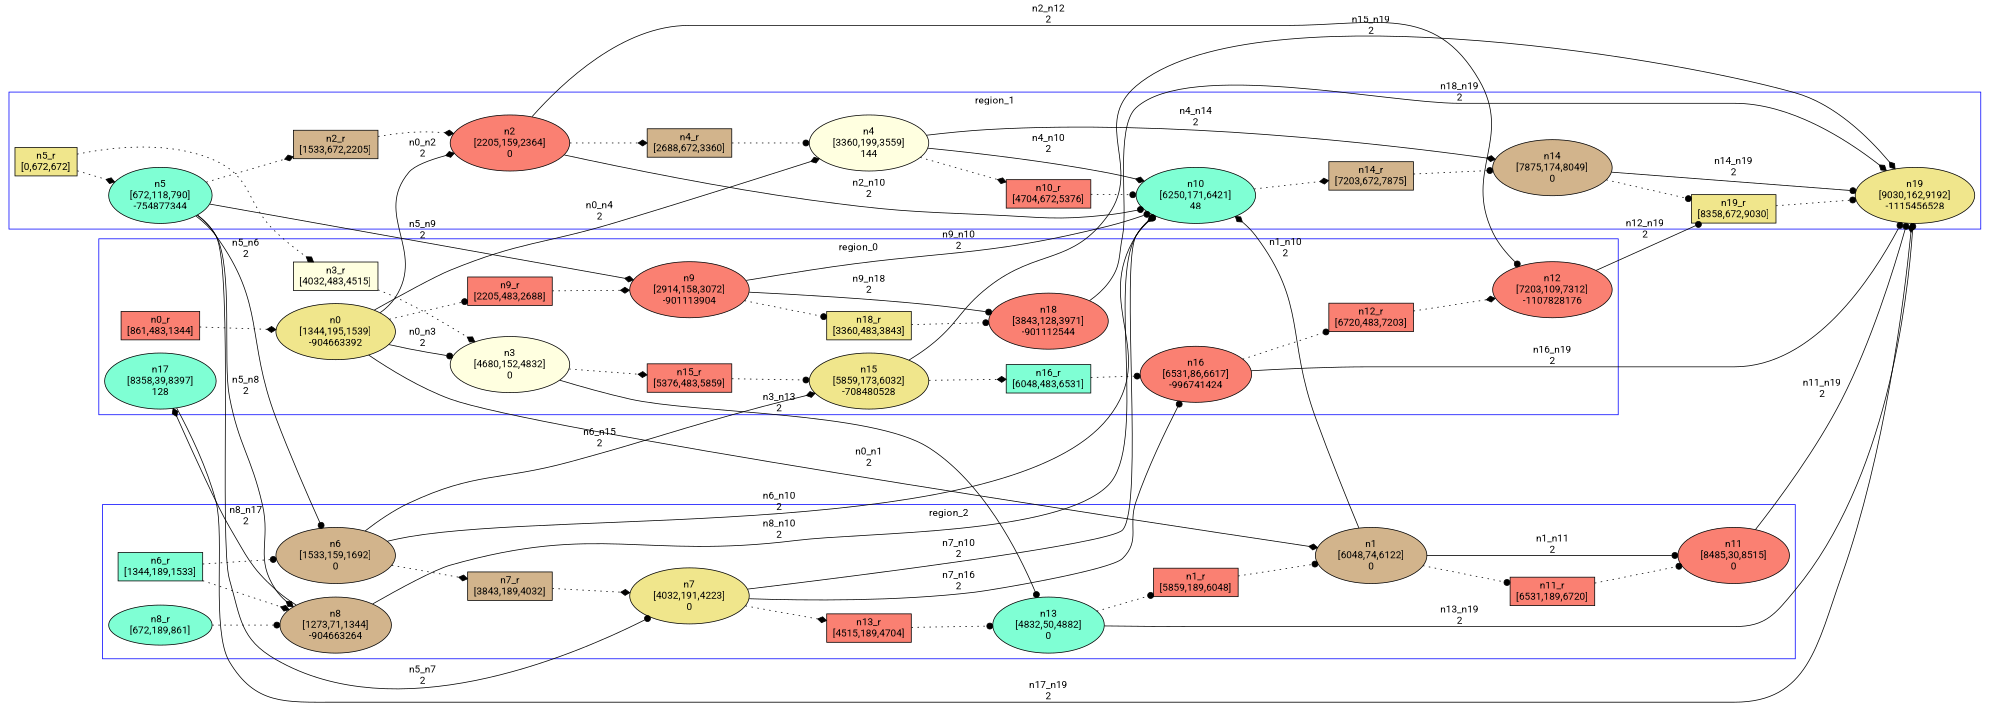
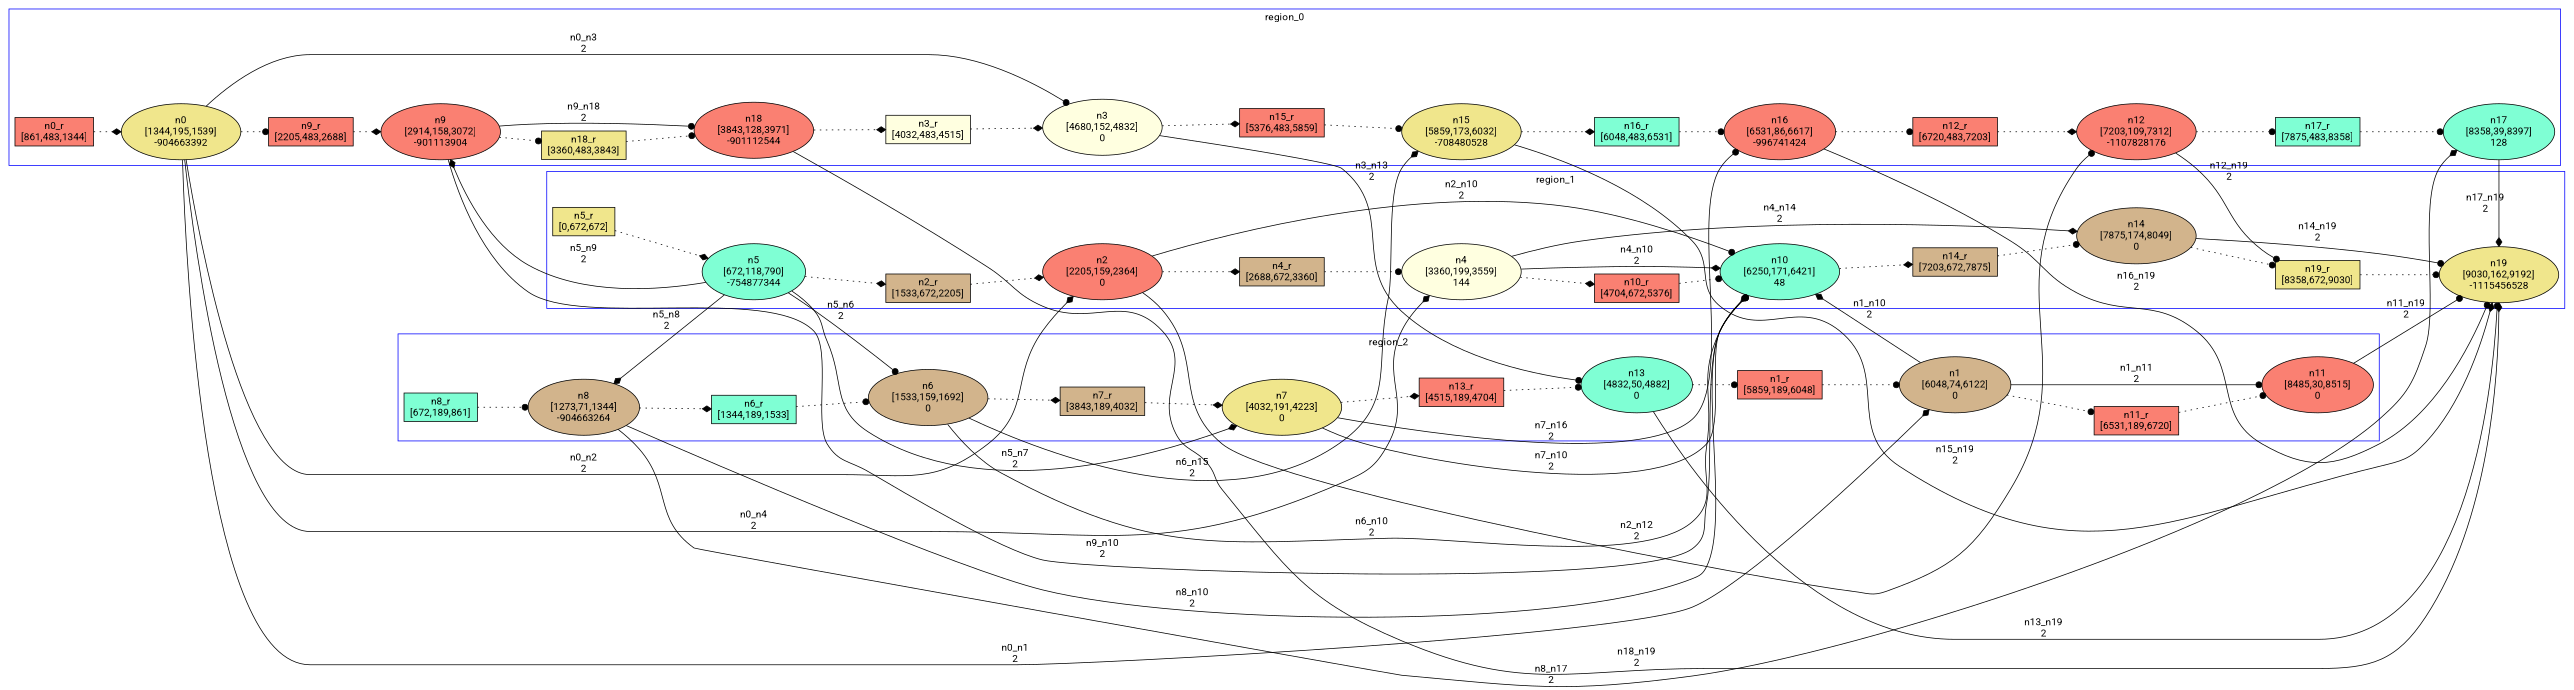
none -> (2318, 132)
(212, 160) -> (845, 130)
(242, 594) -> (671, 408)
(160, 625) -> (441, 407)
(246, 631) -> (965, 466)
